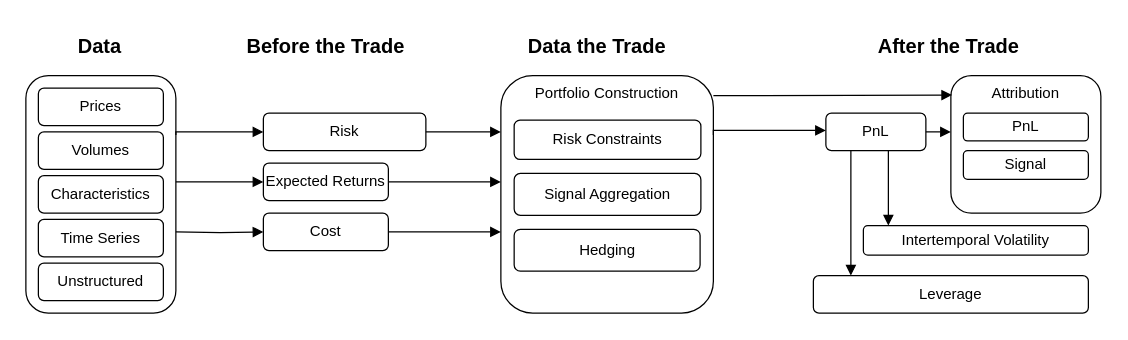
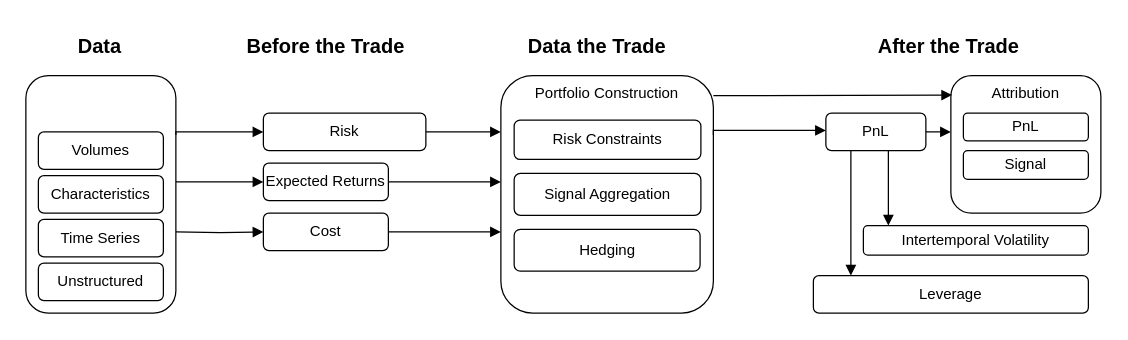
(101, 107) -> none
